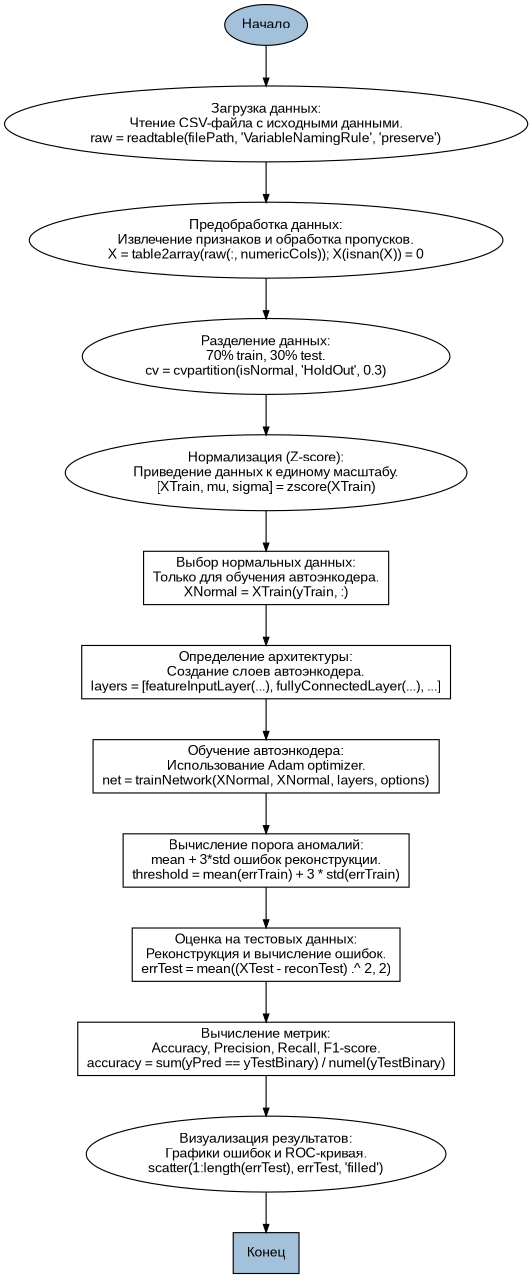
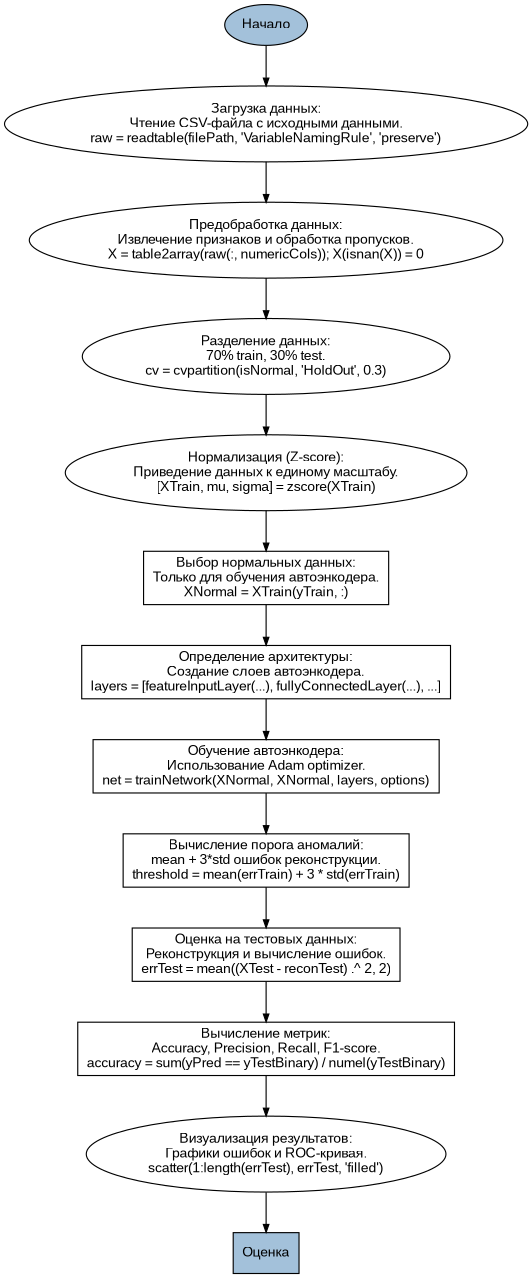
(266, 1253) -> (266, 1253)
